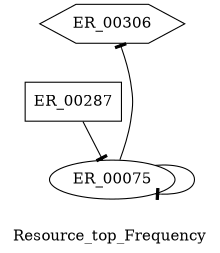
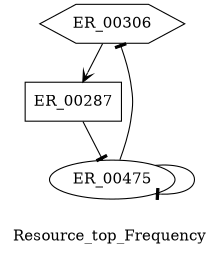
none -> (95, 58)
(112, 180) -> (112, 180)
